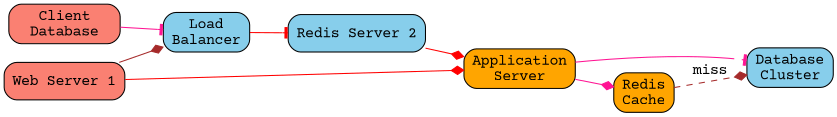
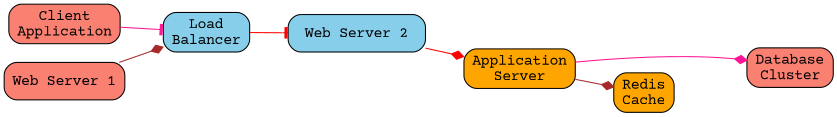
(64, 24) -> (64, 24)
(357, 33) -> (357, 33)
(655, 57) -> (655, 57)
(790, 68) -> (790, 68)
(288, 75) -> none
(588, 82) -> (588, 82)
(704, 82) -> none
